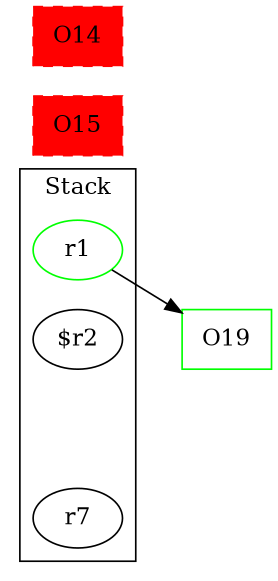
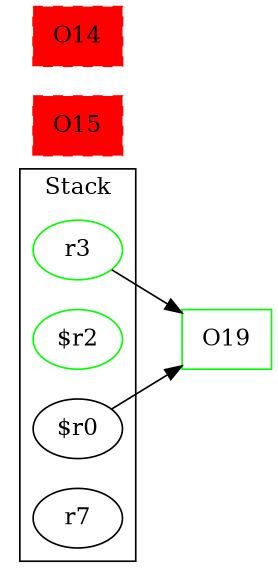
(78, 250) -> (78, 250)
(78, 339) -> (78, 339)
none -> (78, 429)
